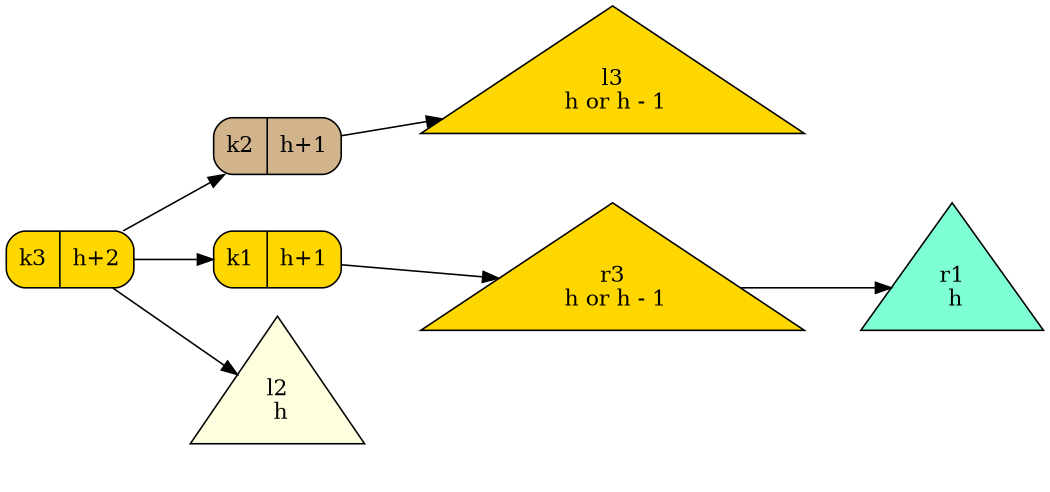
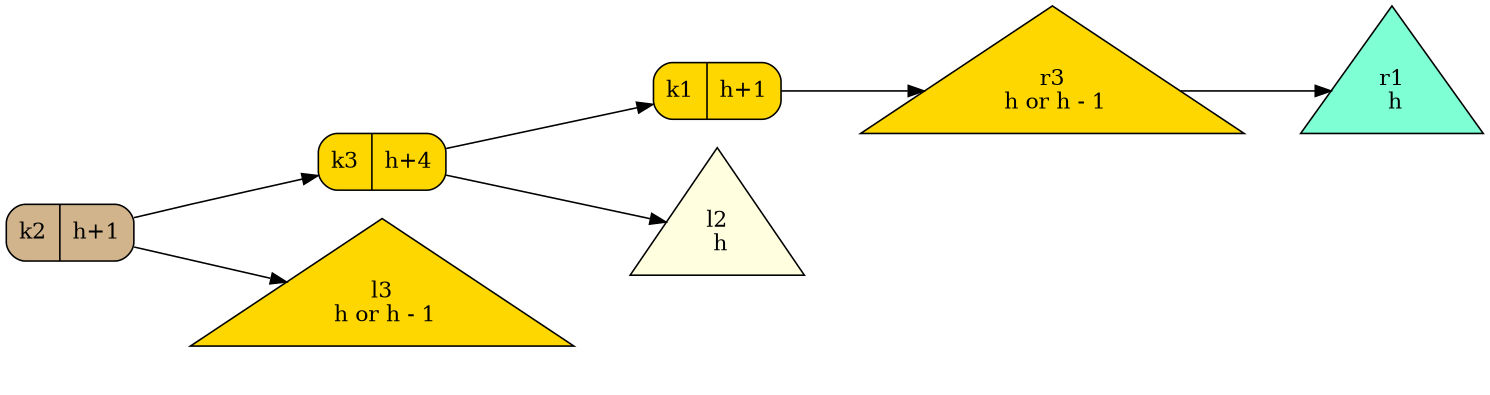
(167, 207) -> (218, 198)
(97, 259) -> (409, 161)
